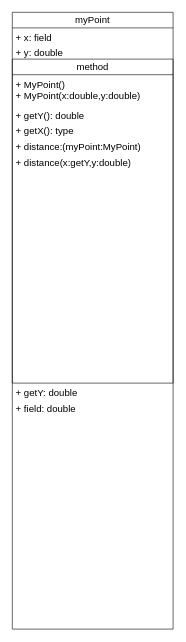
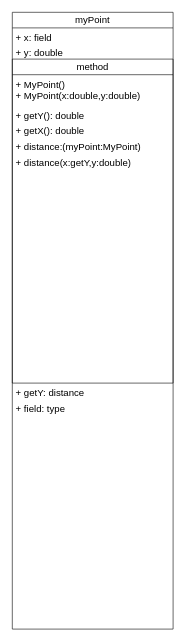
(50, 131) -> (54, 131)
(49, 393) -> (54, 393)
(49, 409) -> (45, 409)
